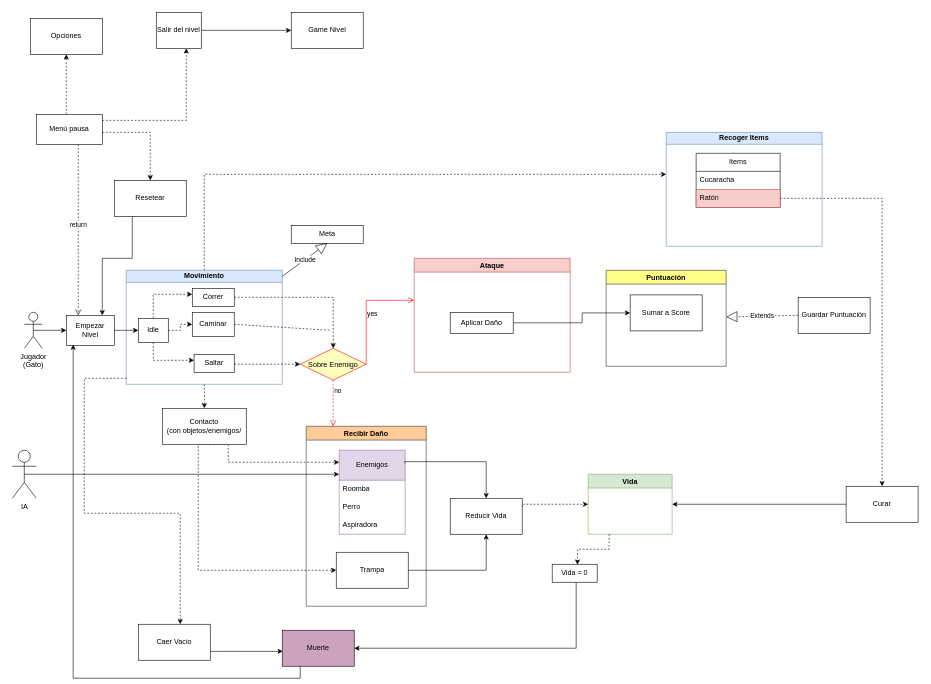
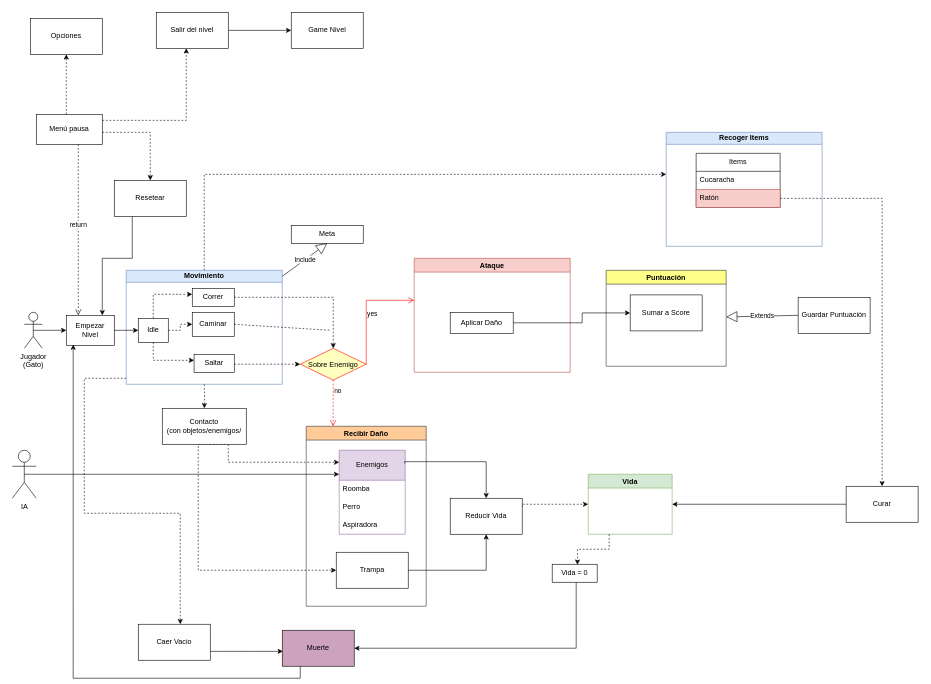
(179, 30) -> (192, 30)
(786, 316) -> (786, 316)
